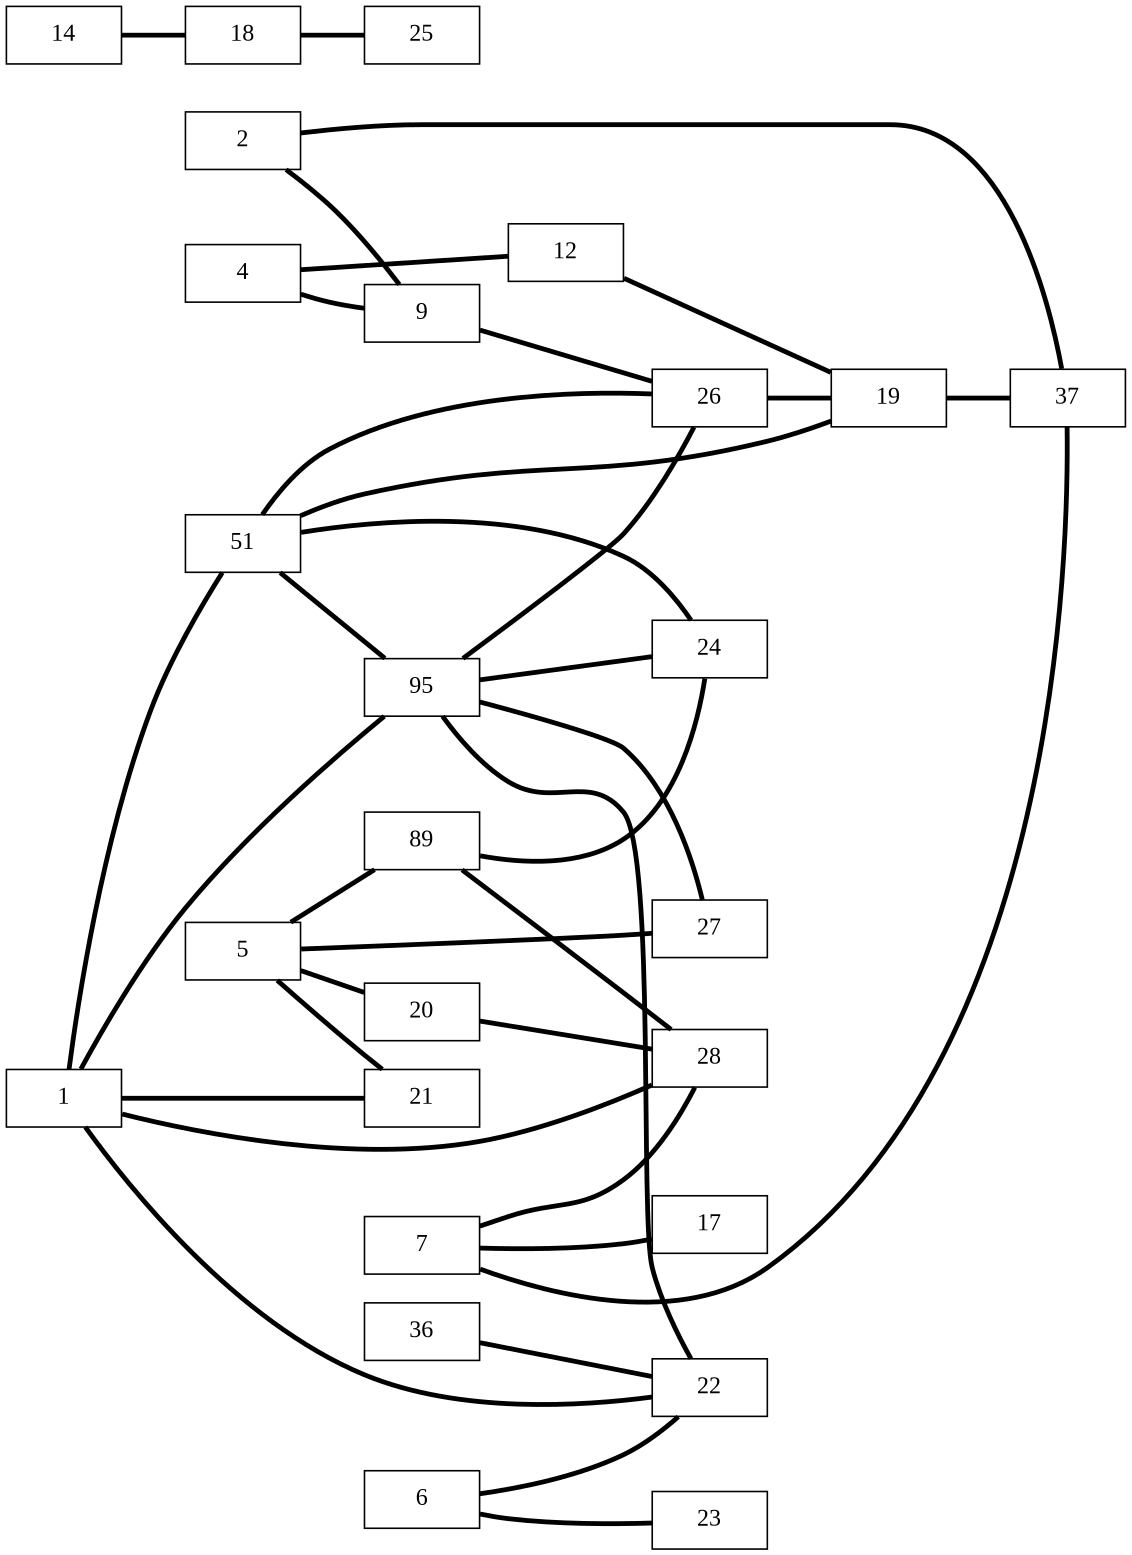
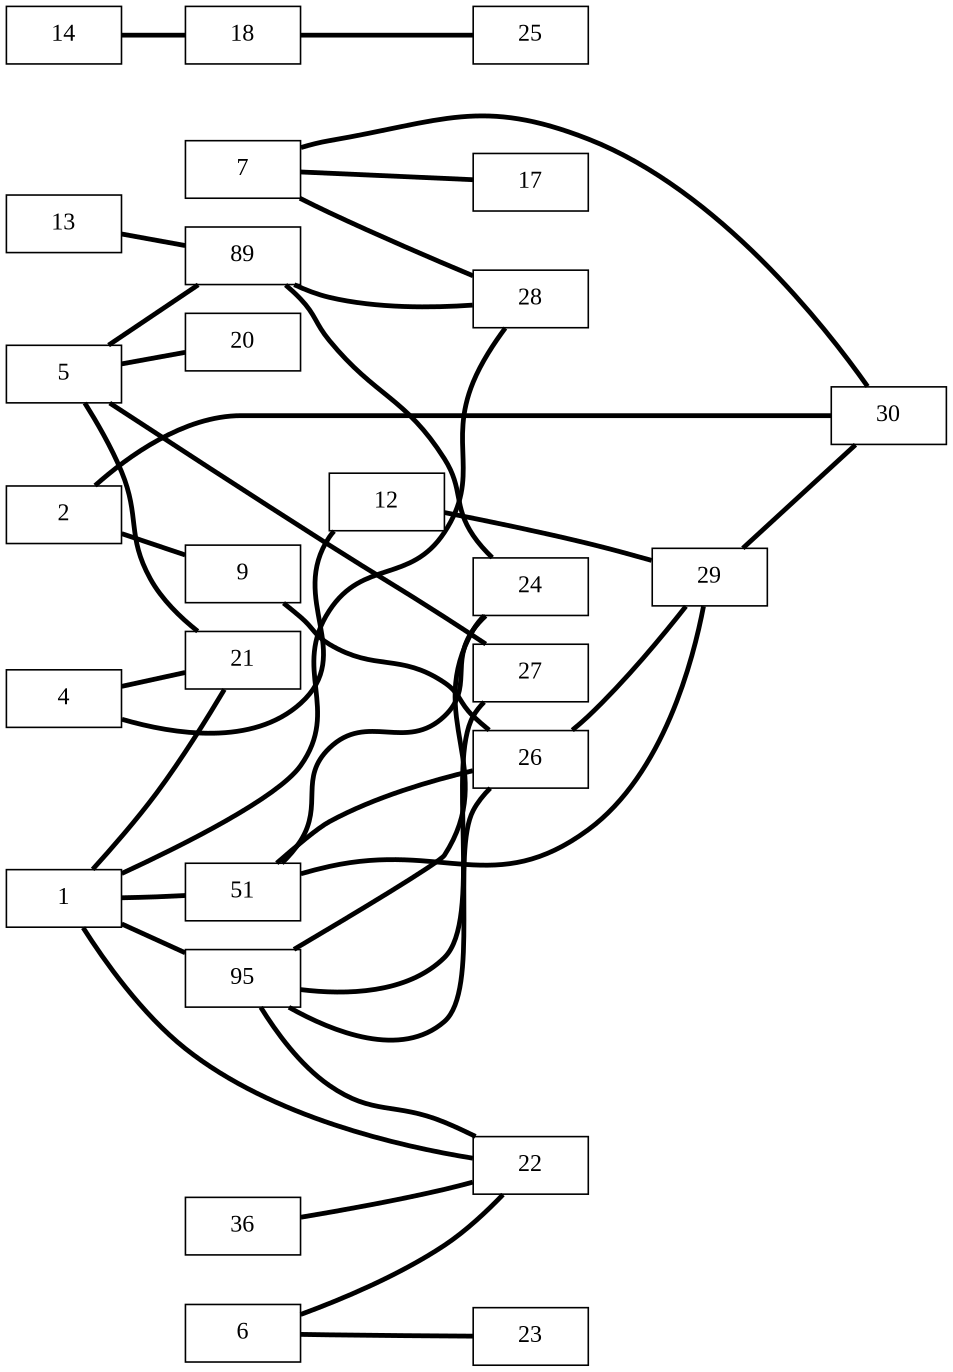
none -> (64, 224)
(332, 303) -> (153, 679)
(889, 398) -> (710, 577)
(1068, 398) -> (889, 416)
(333, 615) -> none
(566, 1035) -> none
